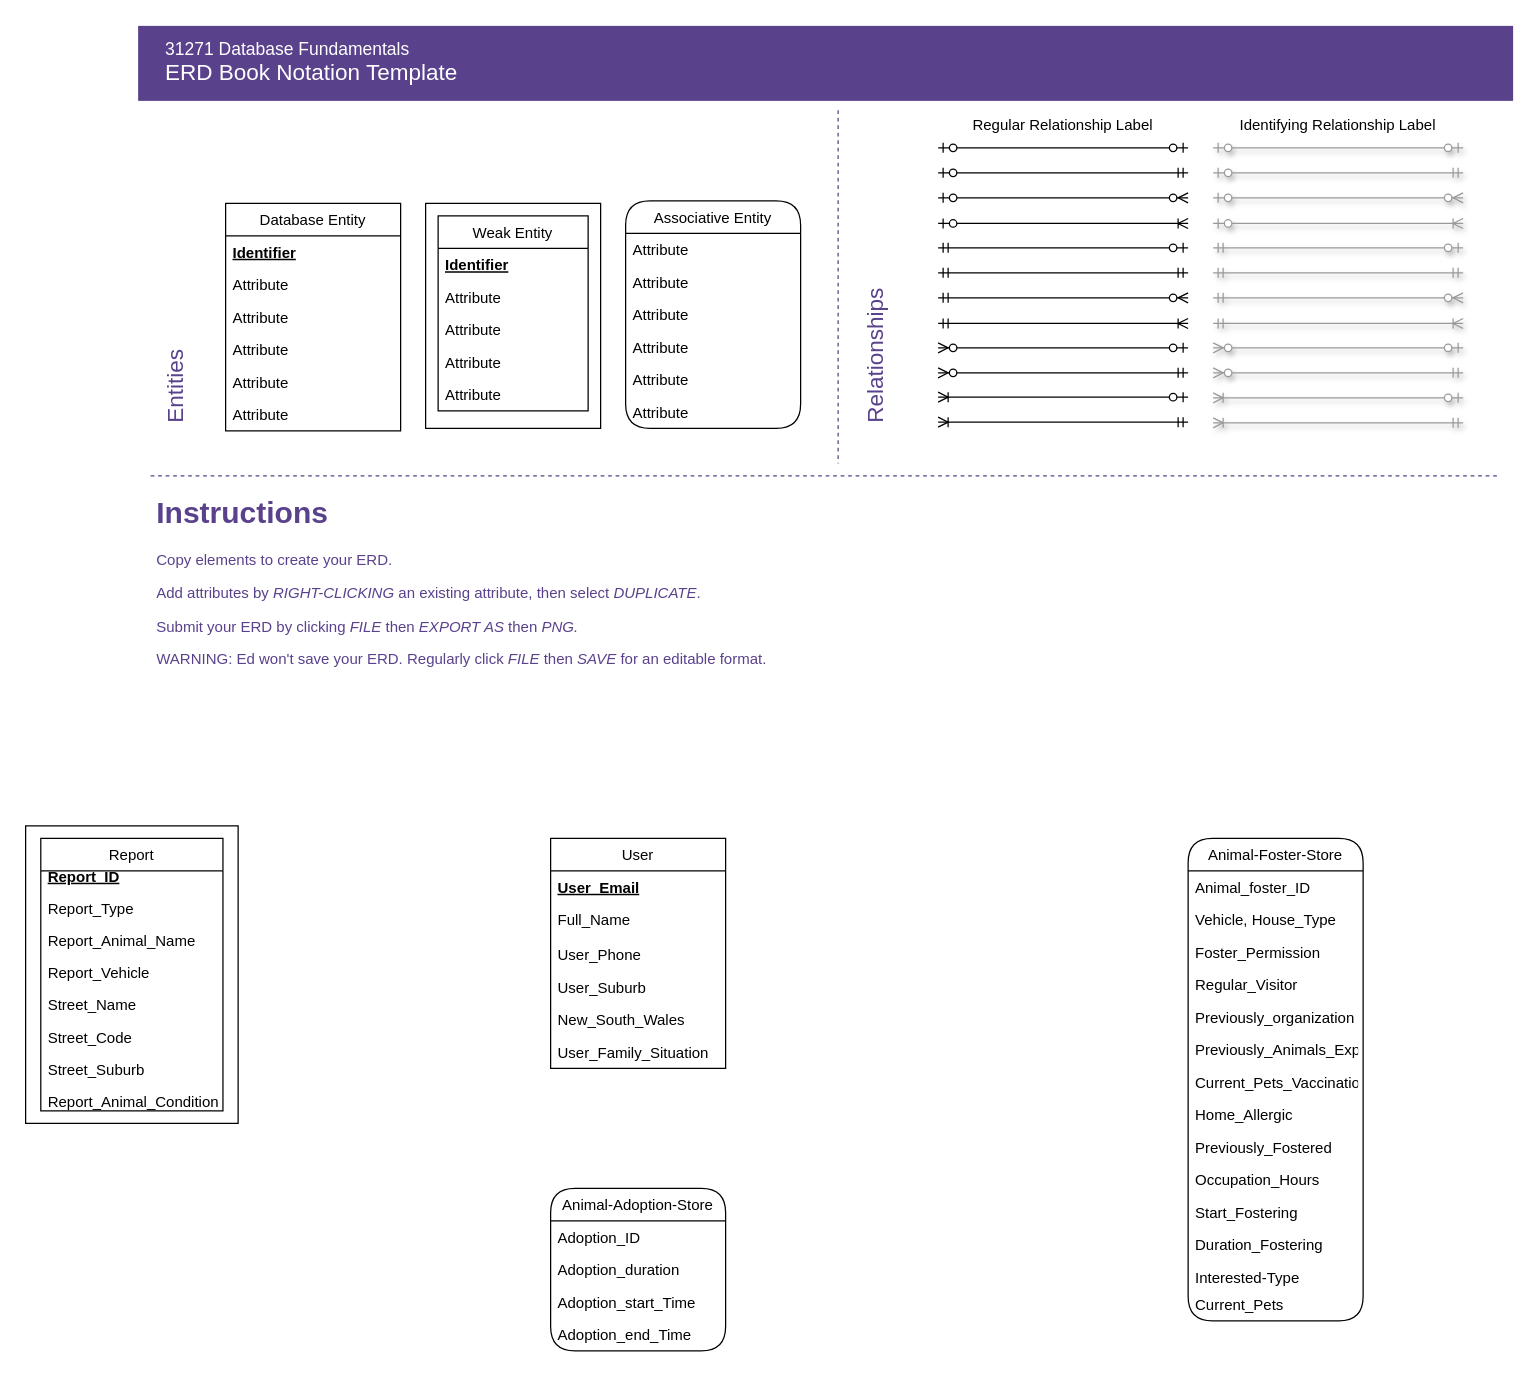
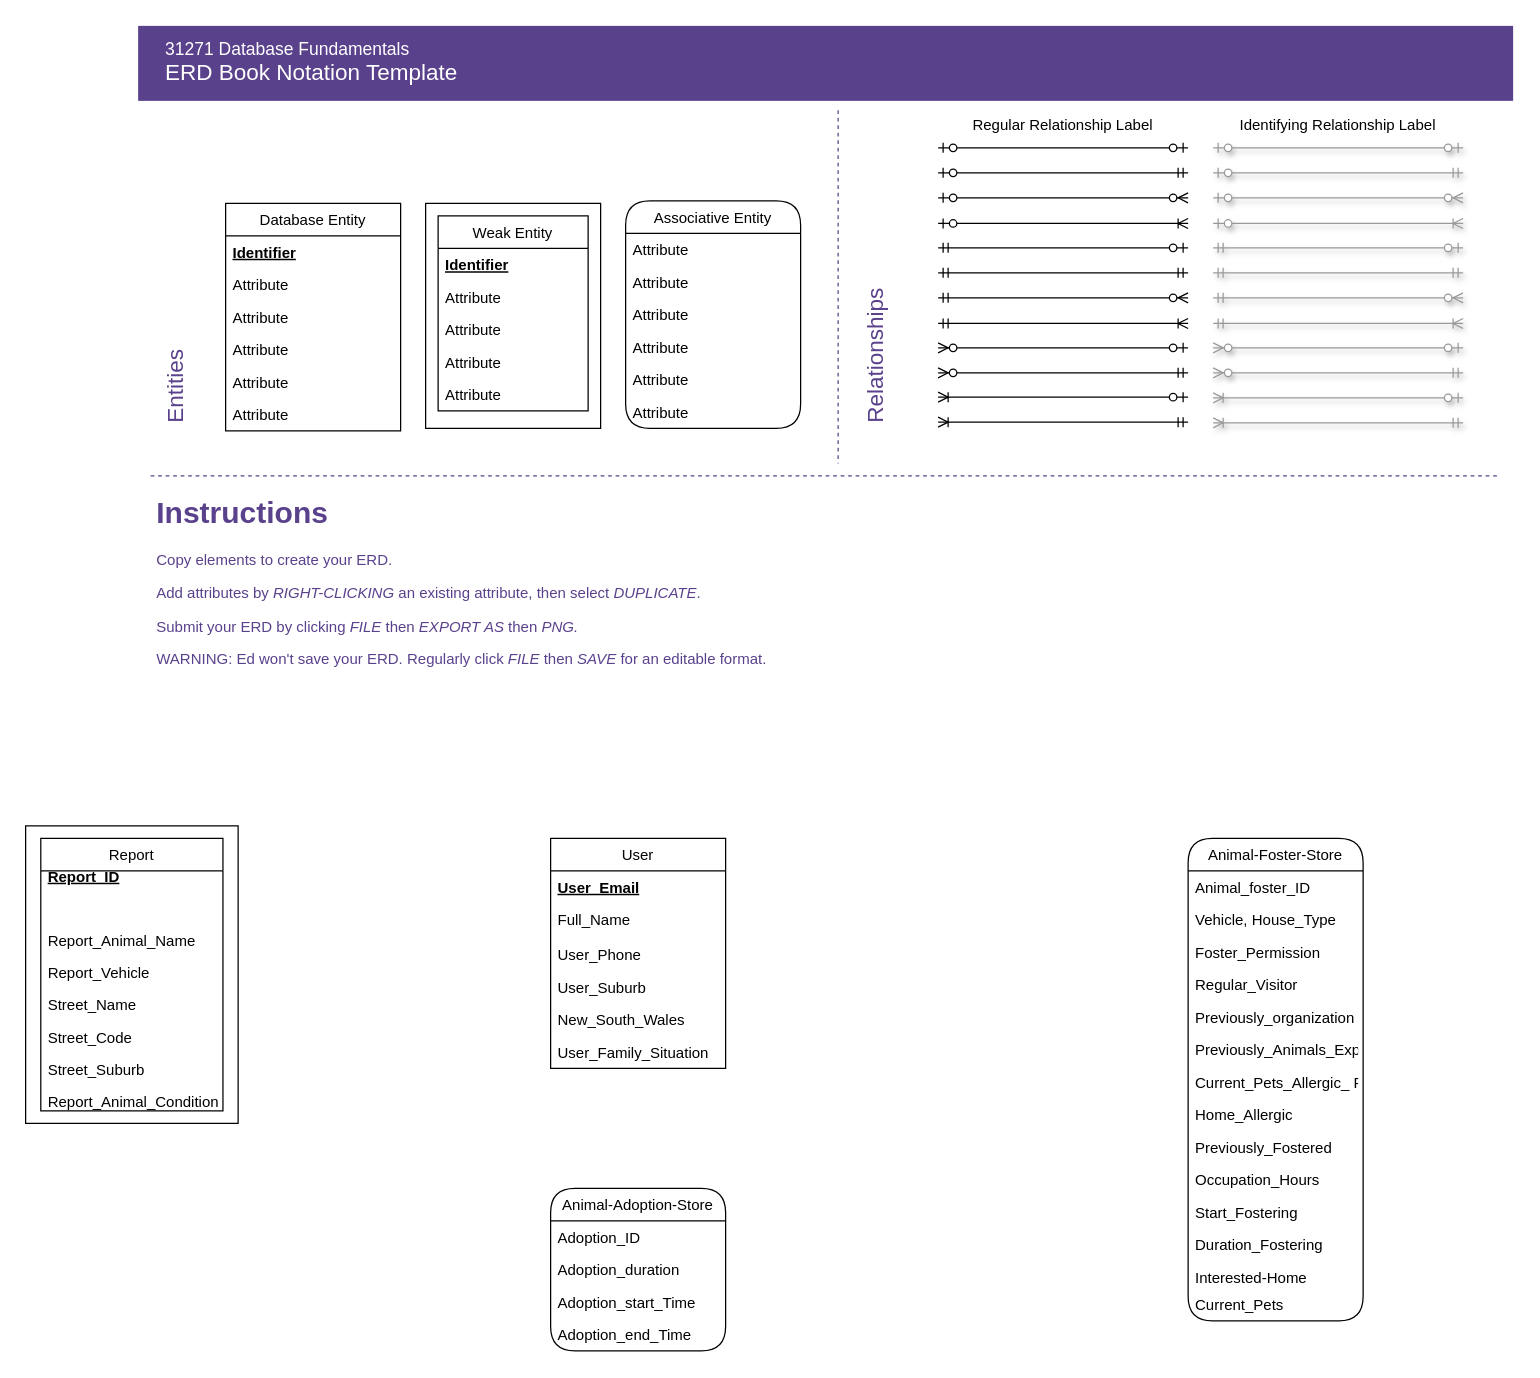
(132, 908) -> none
(1334, 1083) -> (1315, 1083)
(1258, 1278) -> (1258, 1278)
